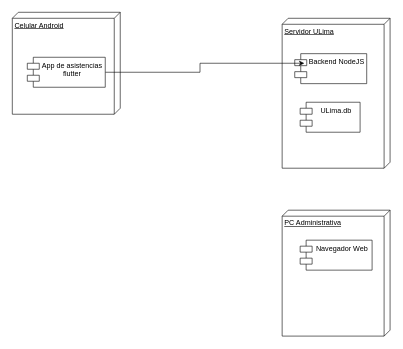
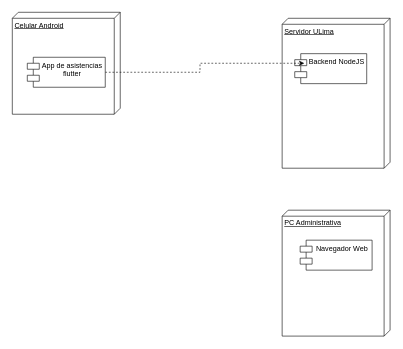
(200, 66) -> (200, 66)
(330, 117) -> none
